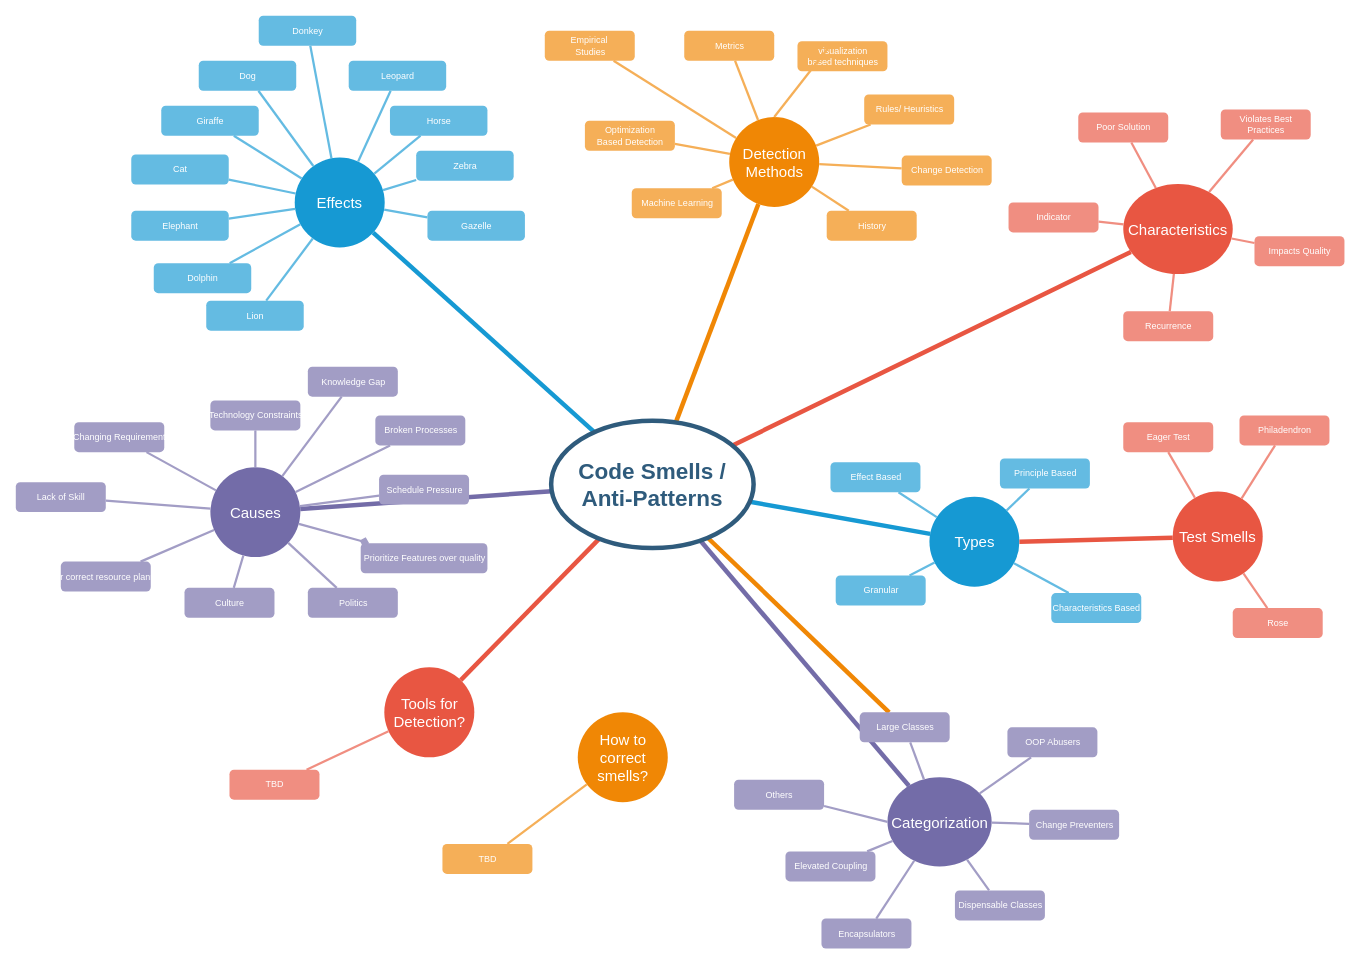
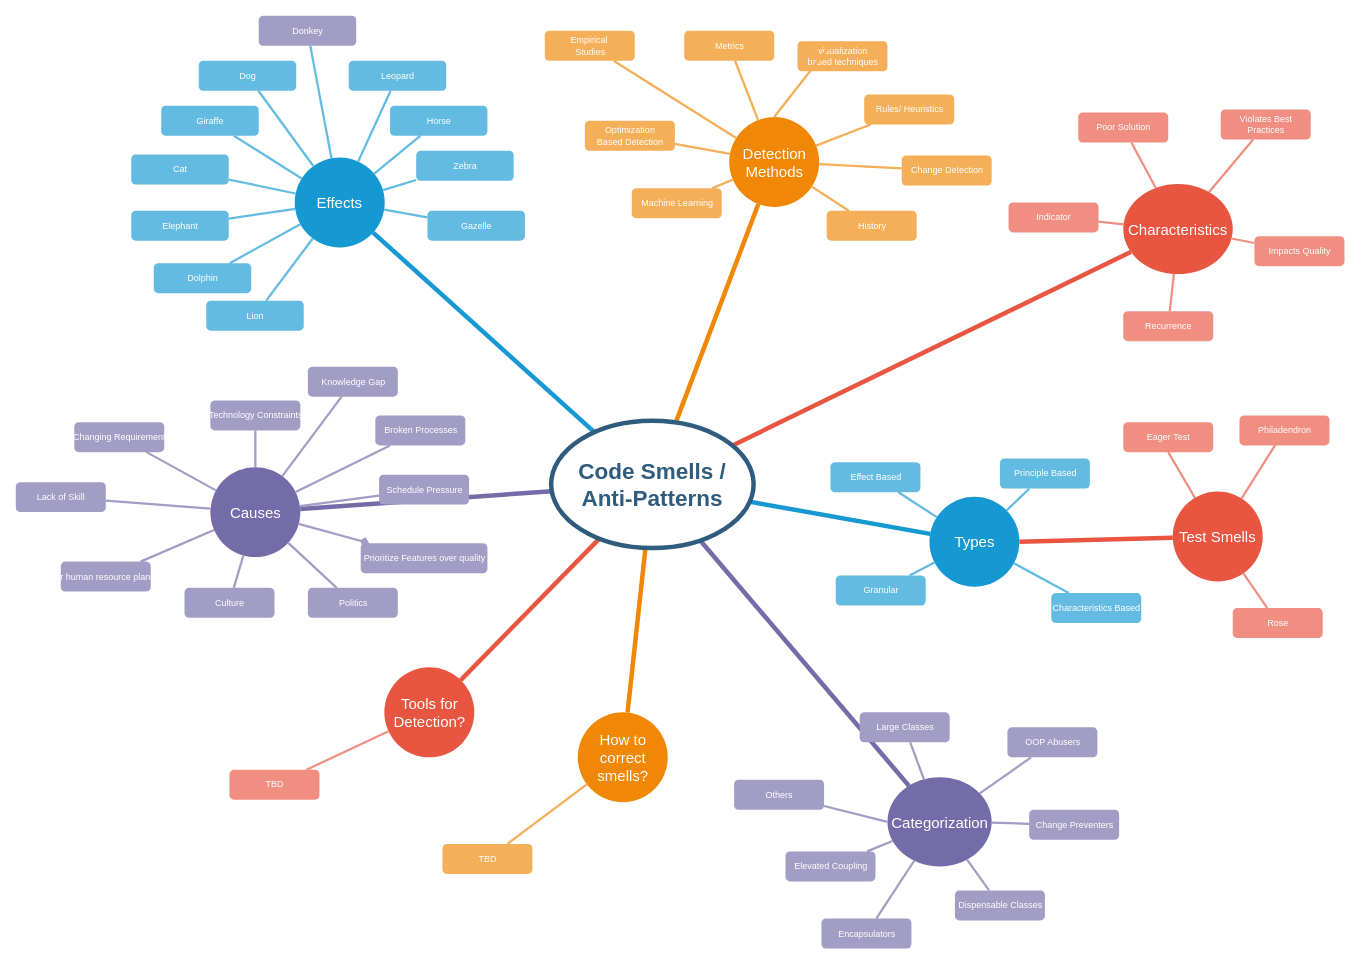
(307, 31) -> (307, 31)
(106, 577) -> (106, 577)
(798, 625) -> (636, 630)
